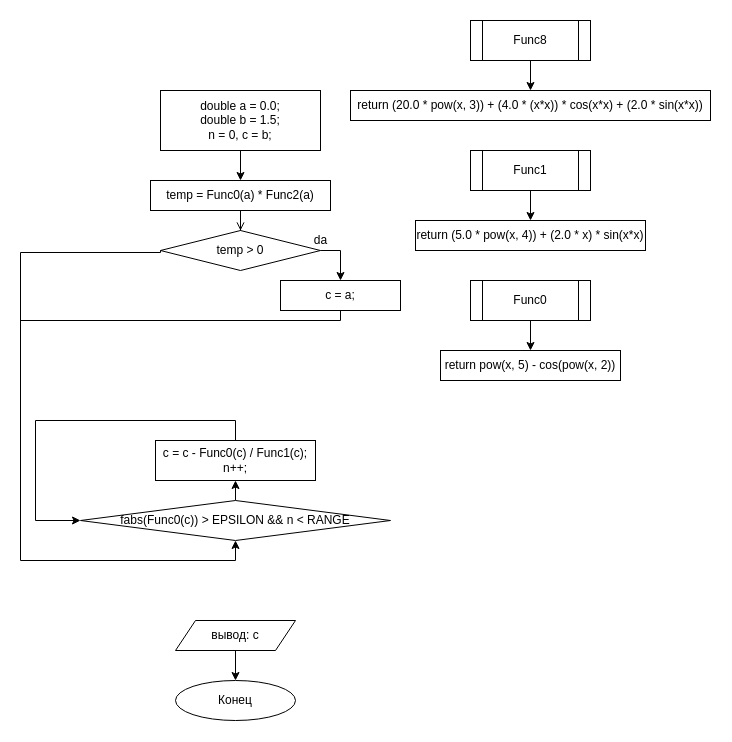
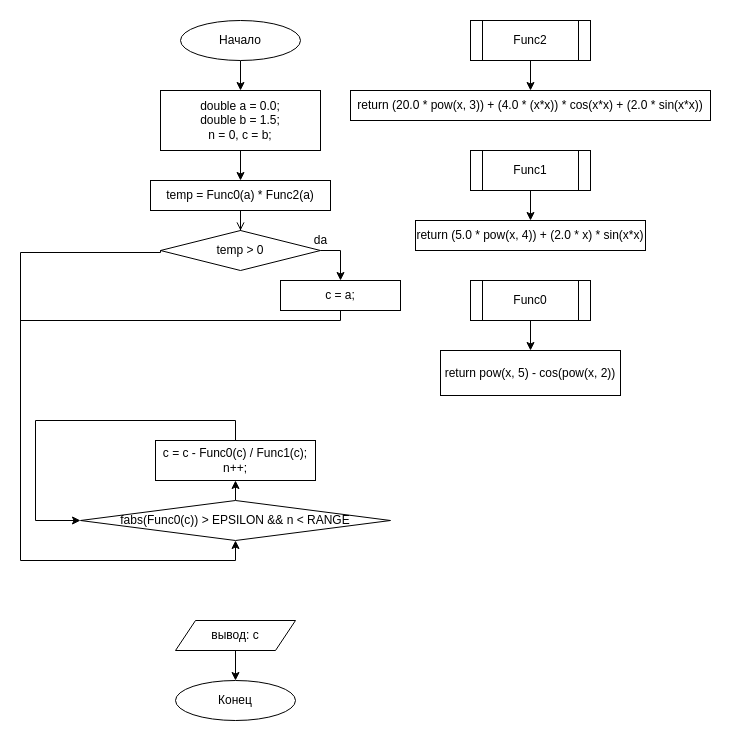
none -> (241, 41)
(531, 41) -> (531, 41)
none -> (241, 80)
(531, 366) -> (531, 373)
